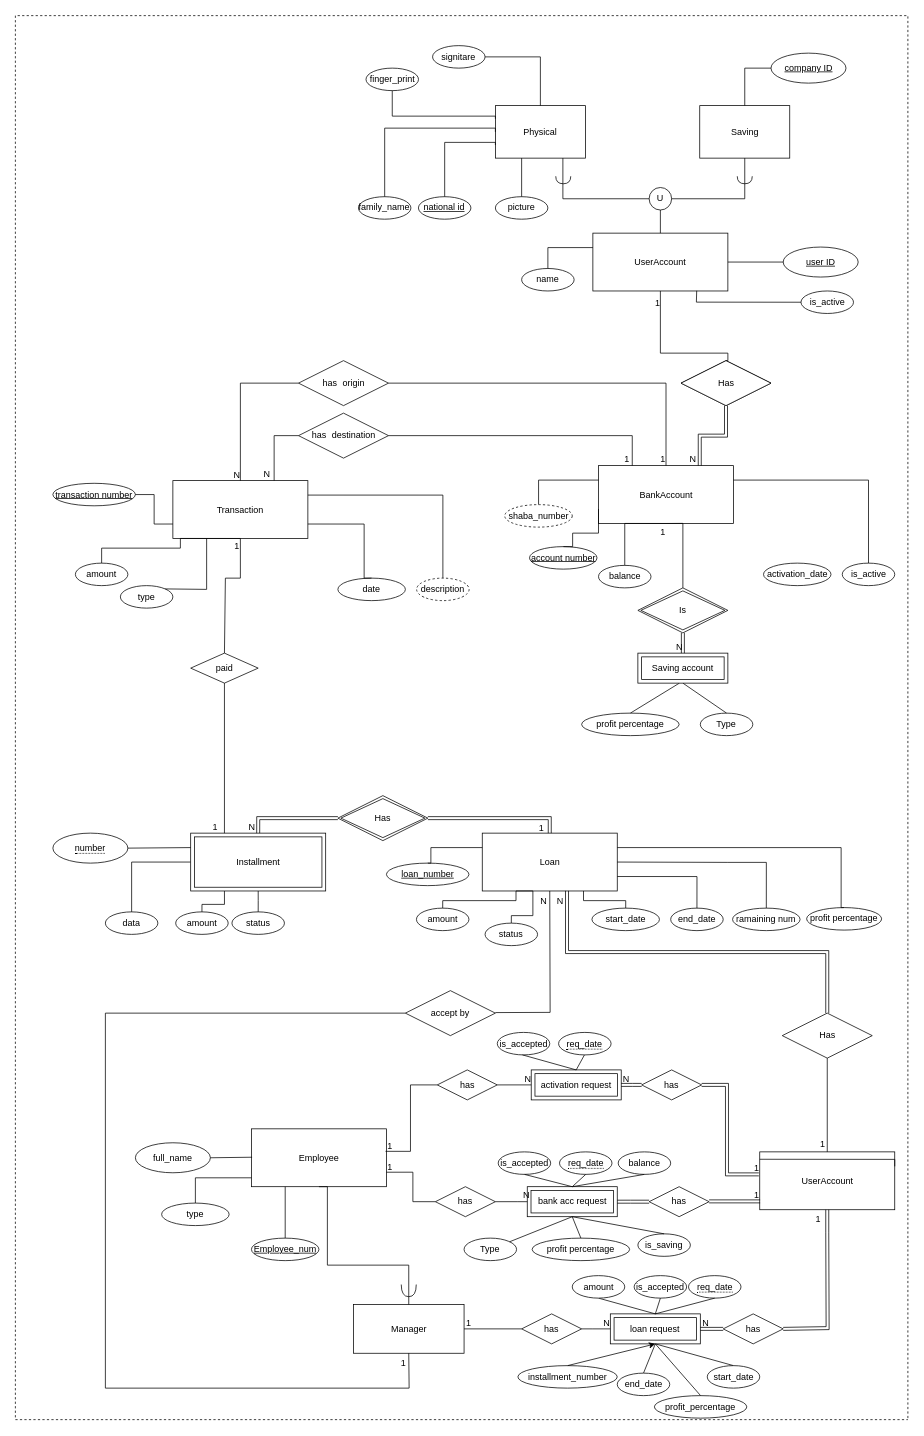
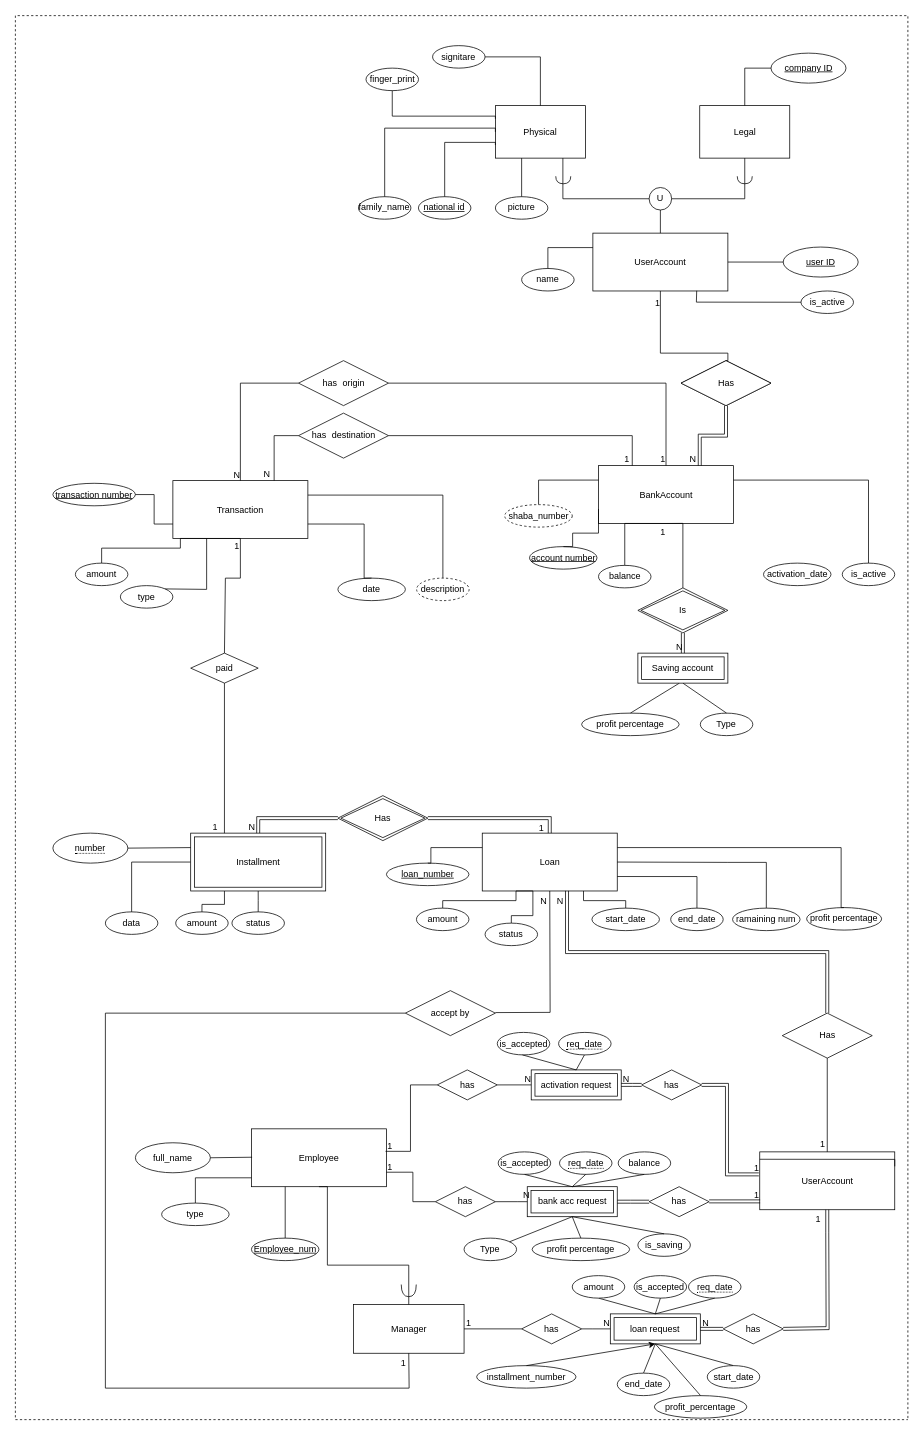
(745, 132) -> (745, 132)
(568, 1377) -> (526, 1377)
